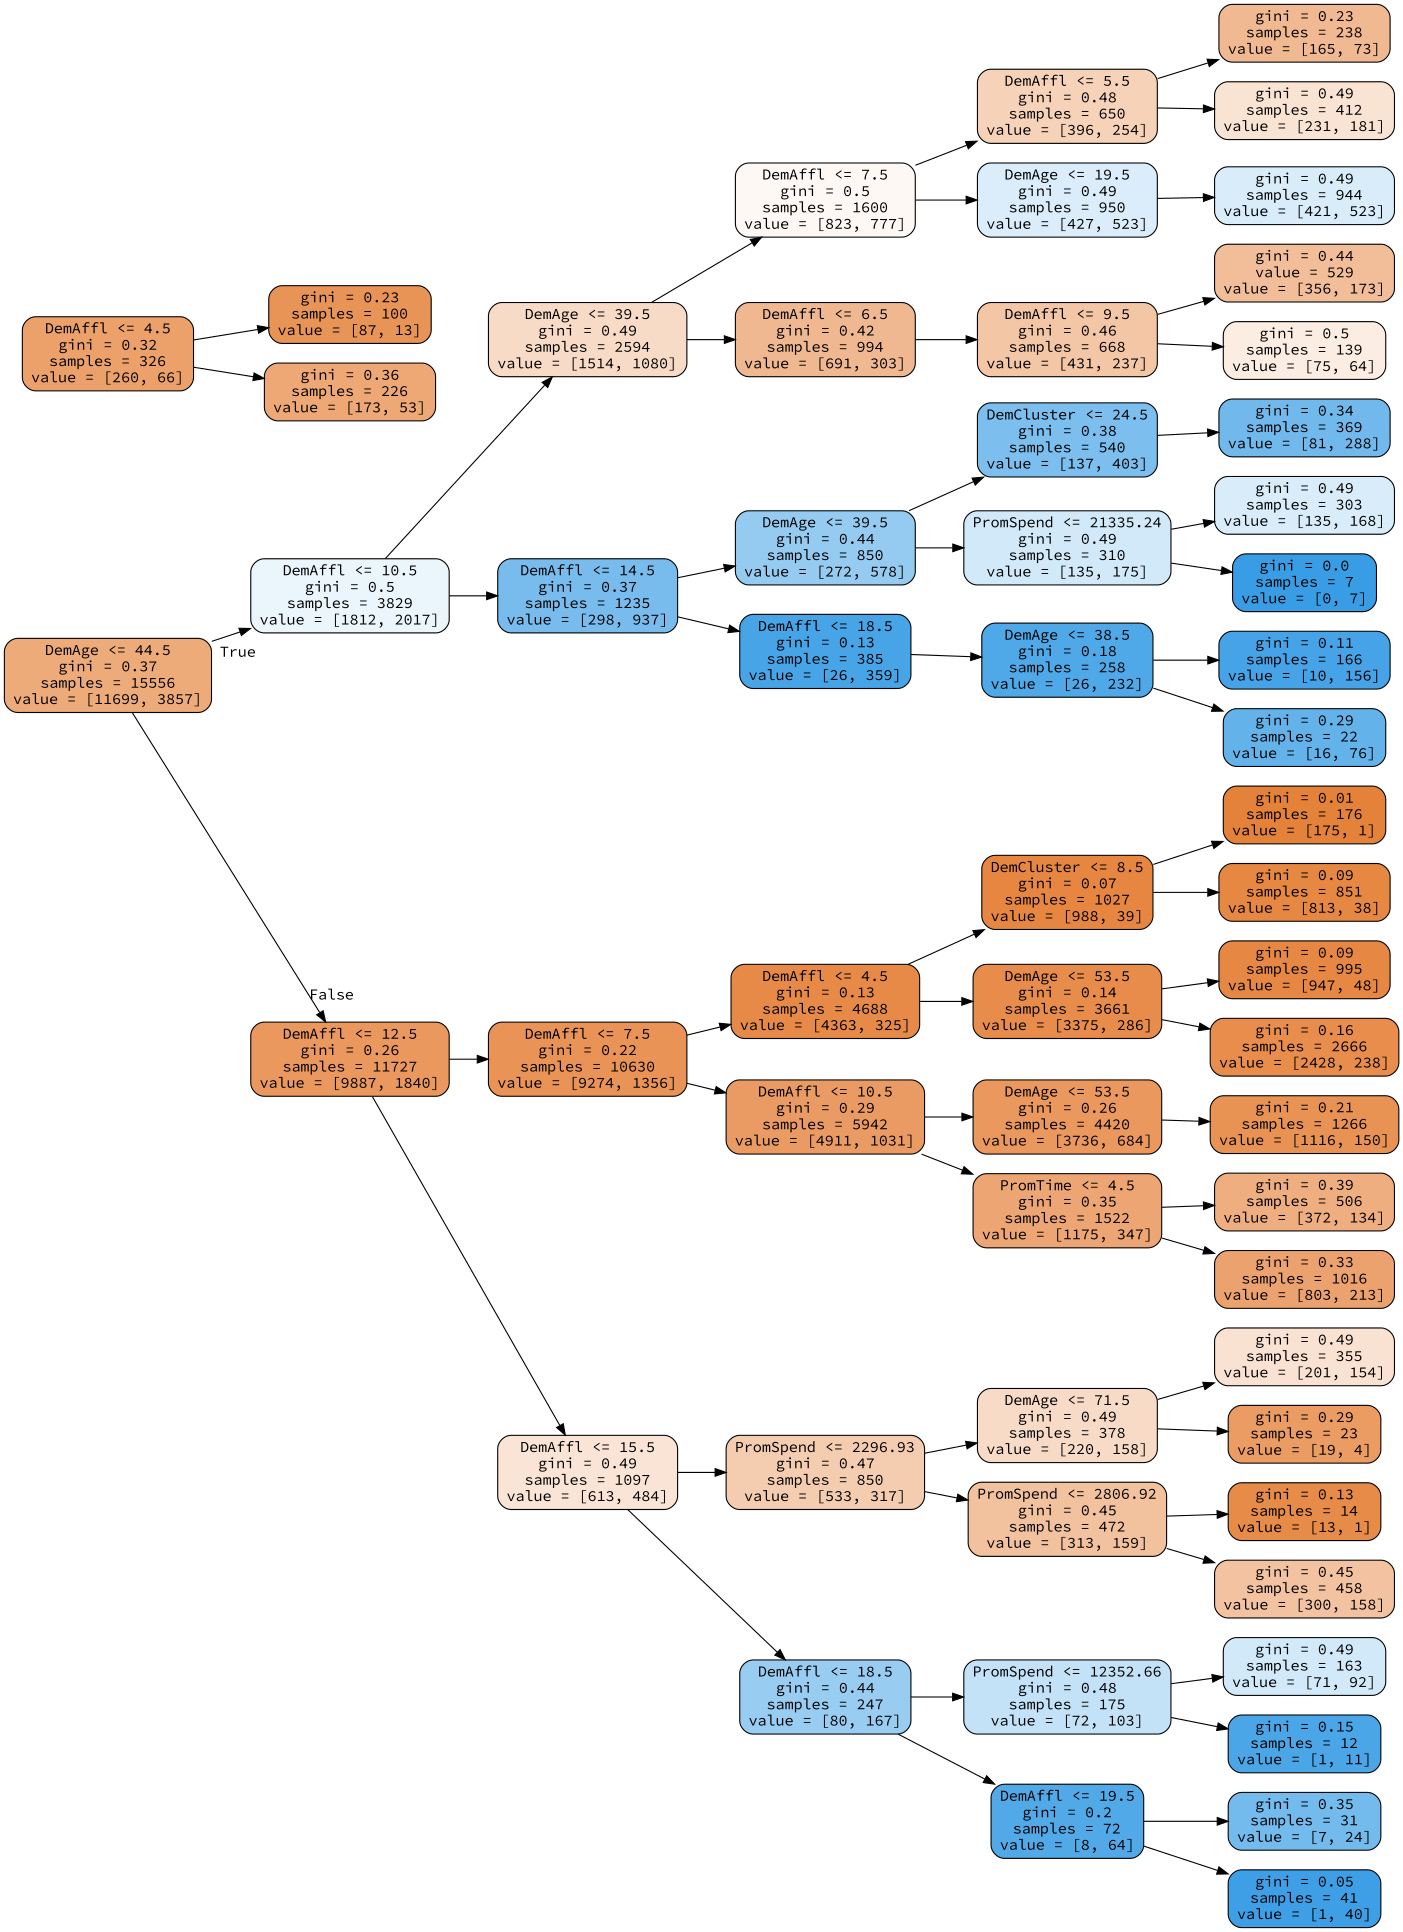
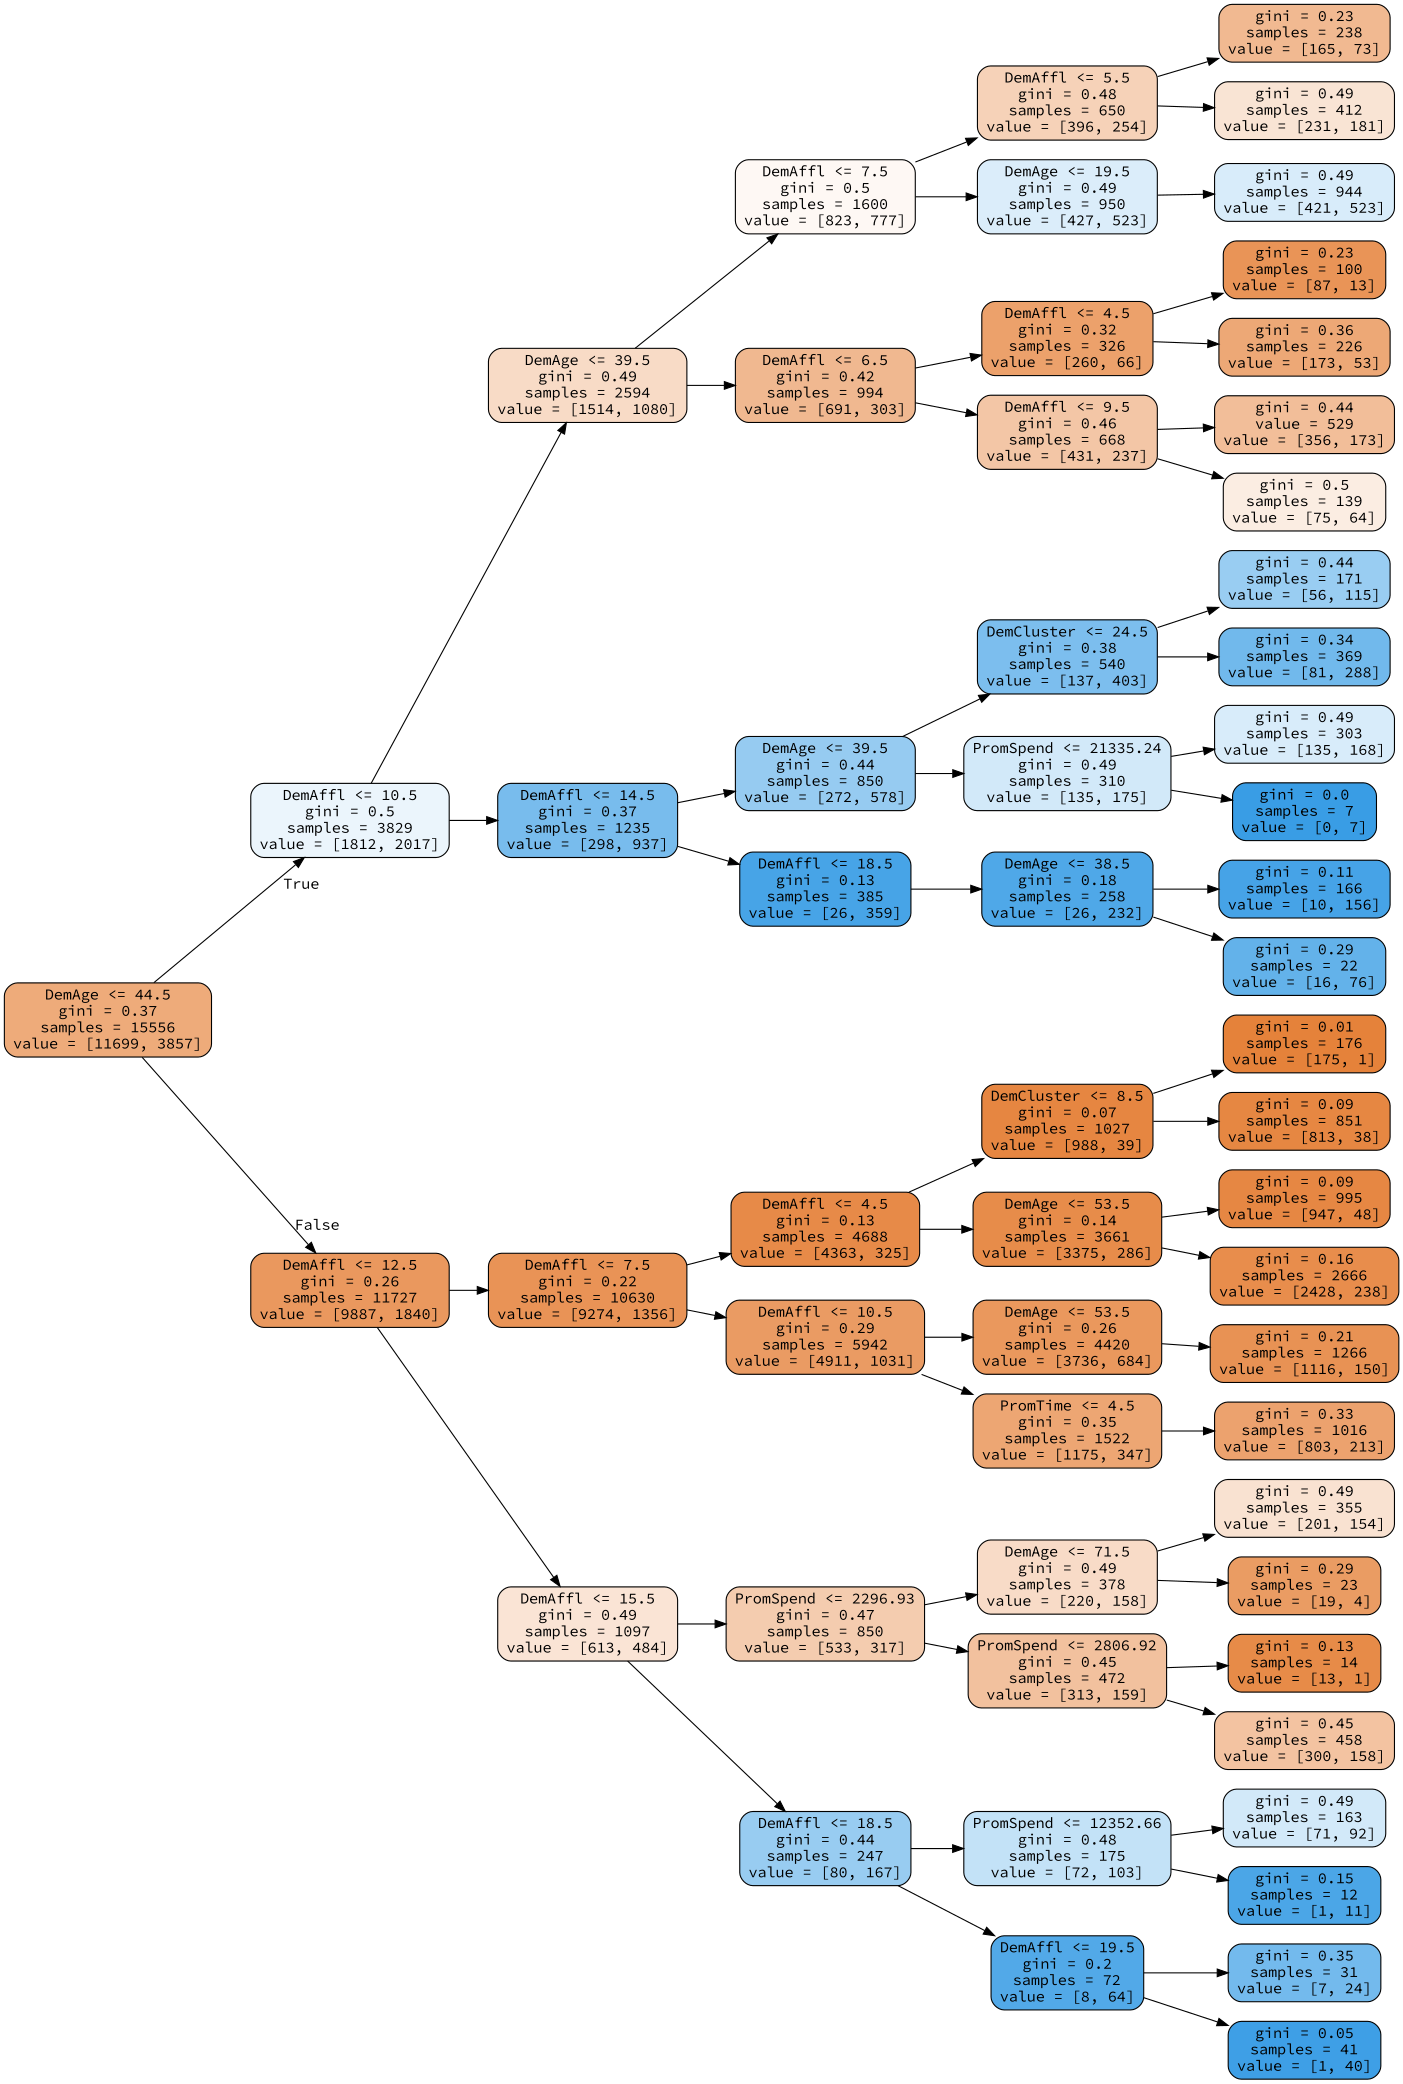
none -> (943, 363)
none -> (1305, 579)
(1305, 1202) -> none
